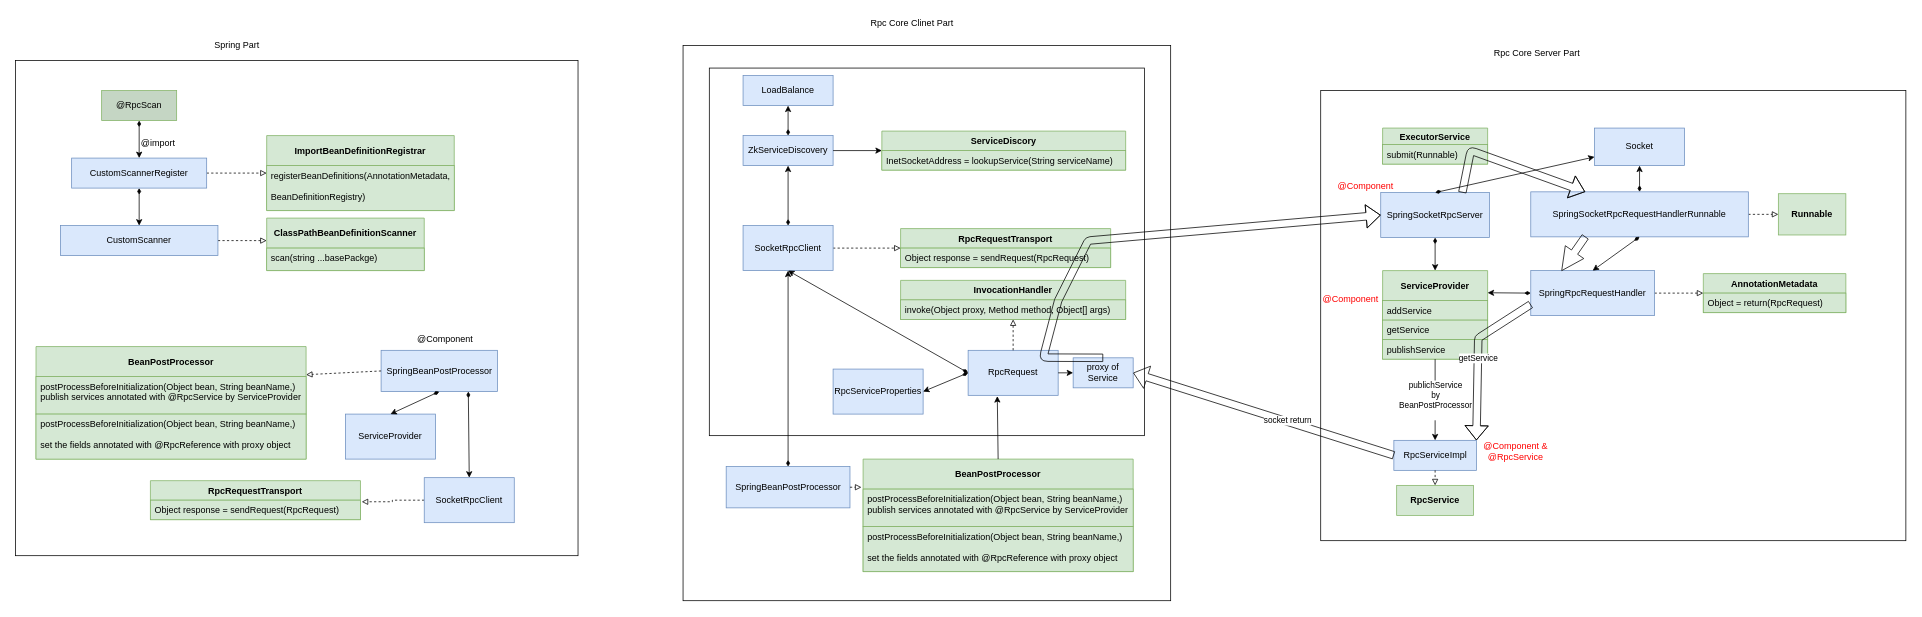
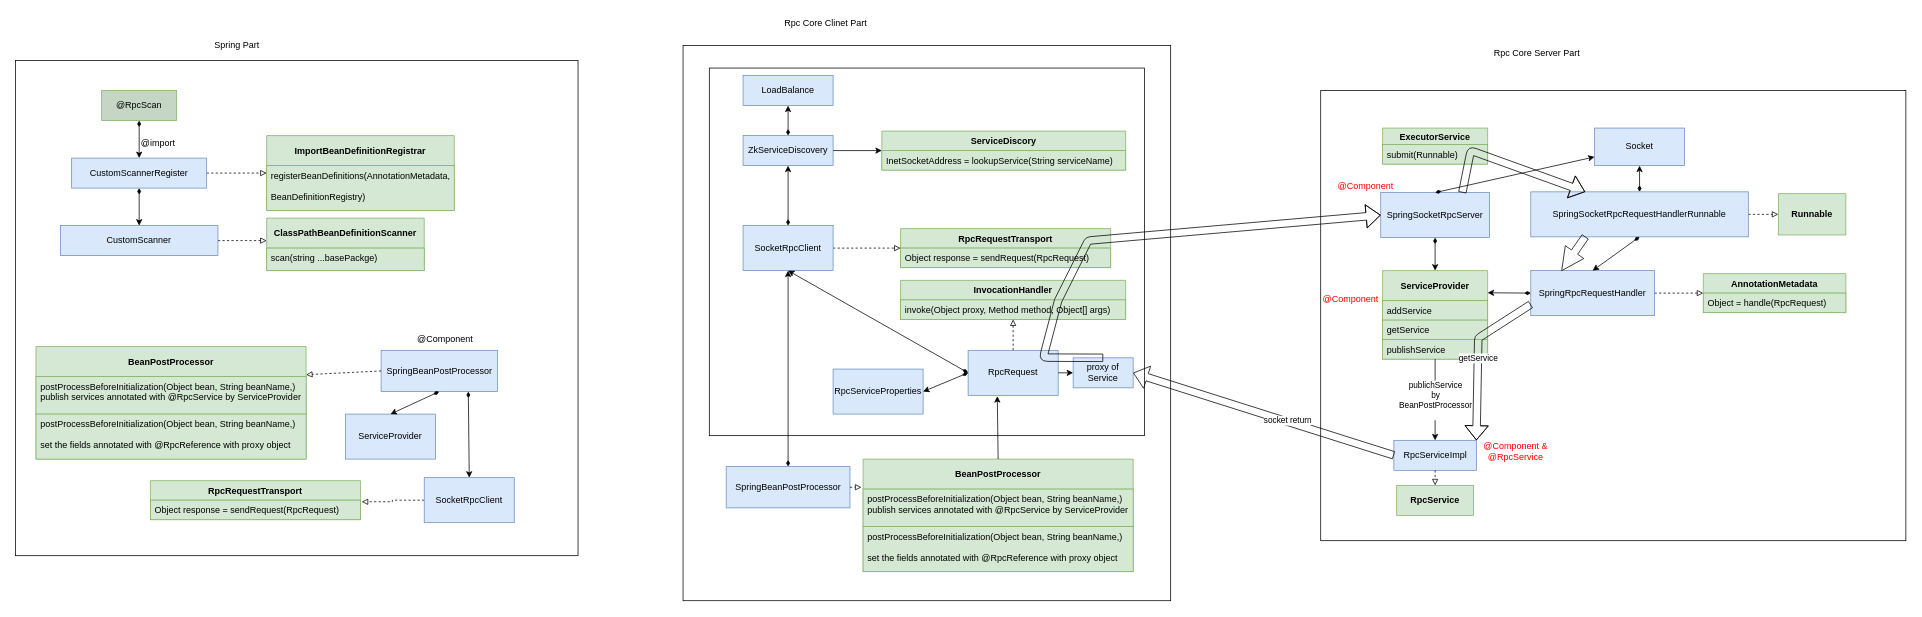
(912, 23) -> (825, 23)
(1773, 303) -> (1772, 303)
